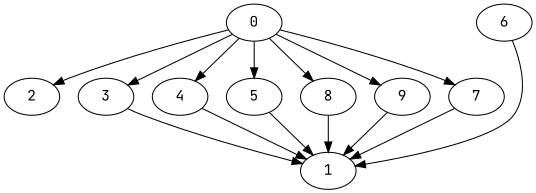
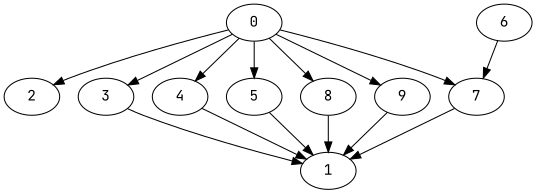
(480, 136) -> (492, 55)
